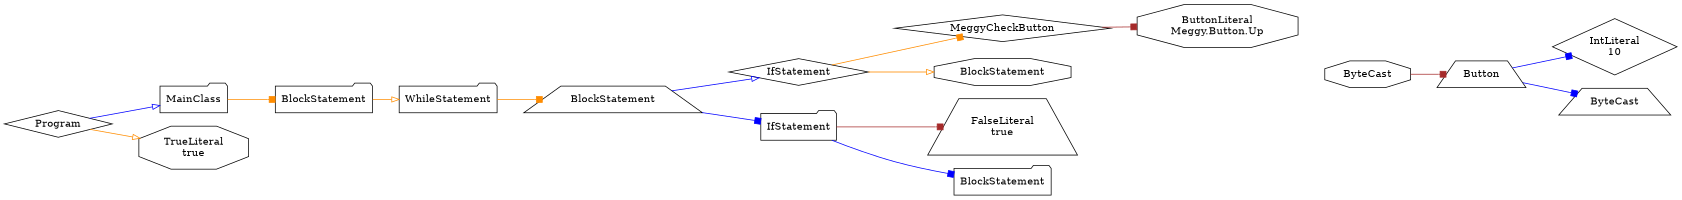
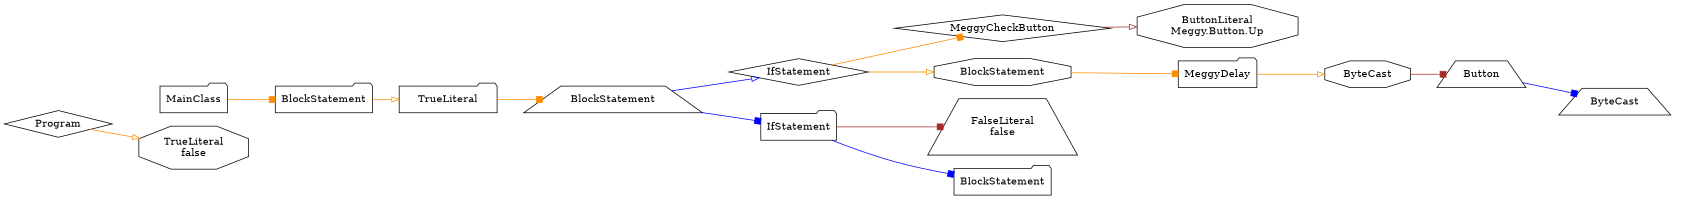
(1116, 27) -> (1116, 27)
(1615, 47) -> none
none -> (1218, 74)
(448, 99) -> (448, 99)
(121, 113) -> none
(1003, 127) -> (1003, 127)
(194, 148) -> (194, 148)
